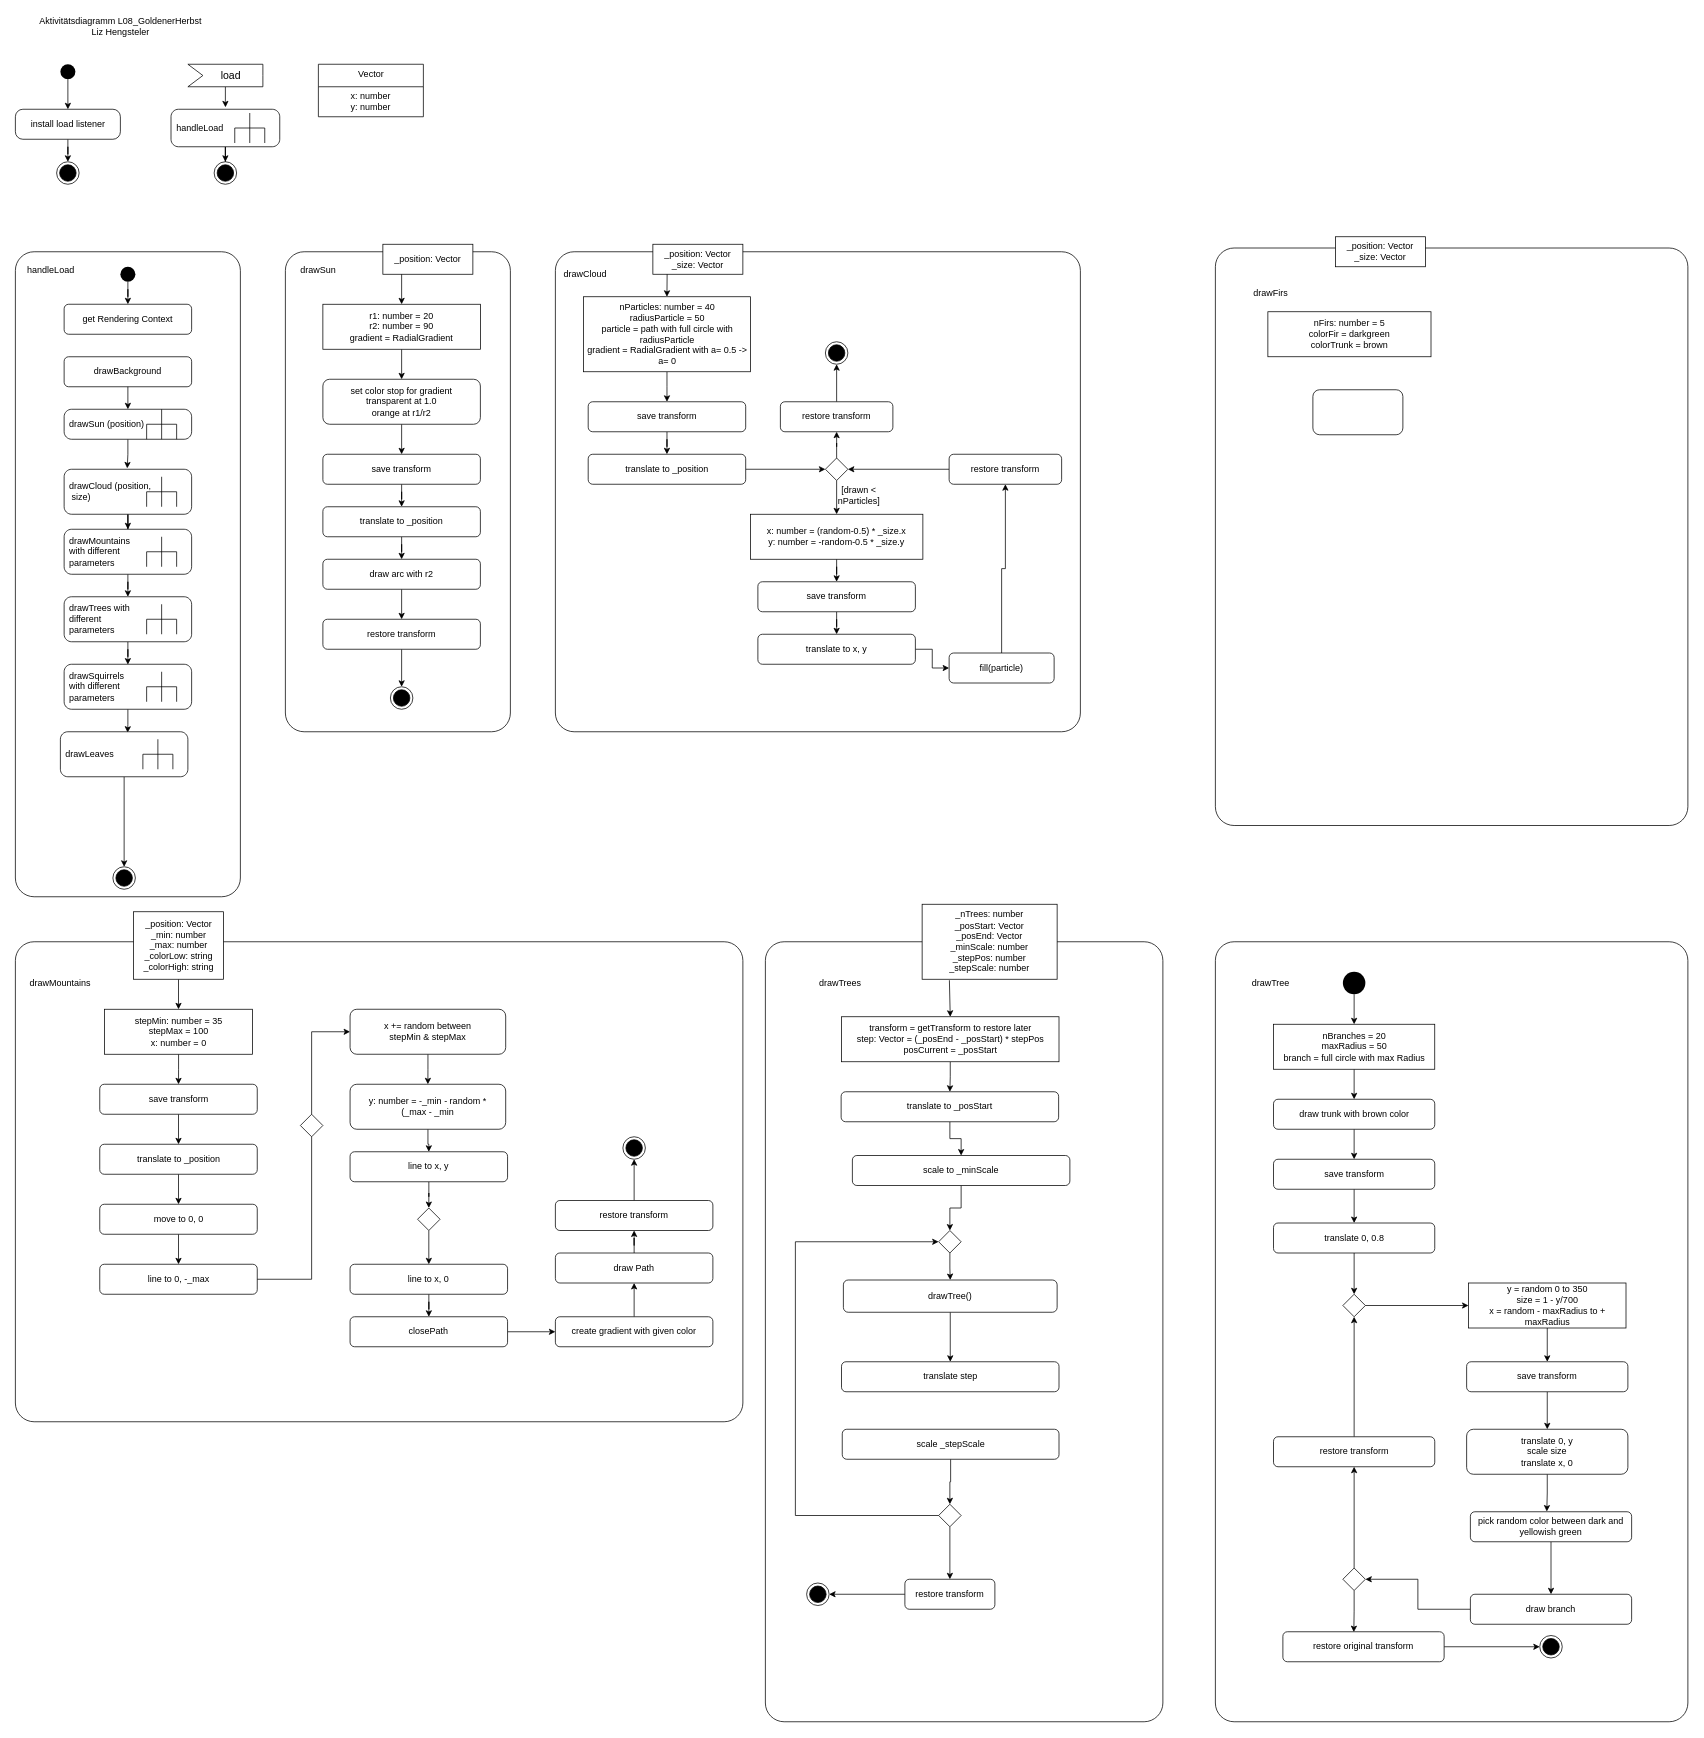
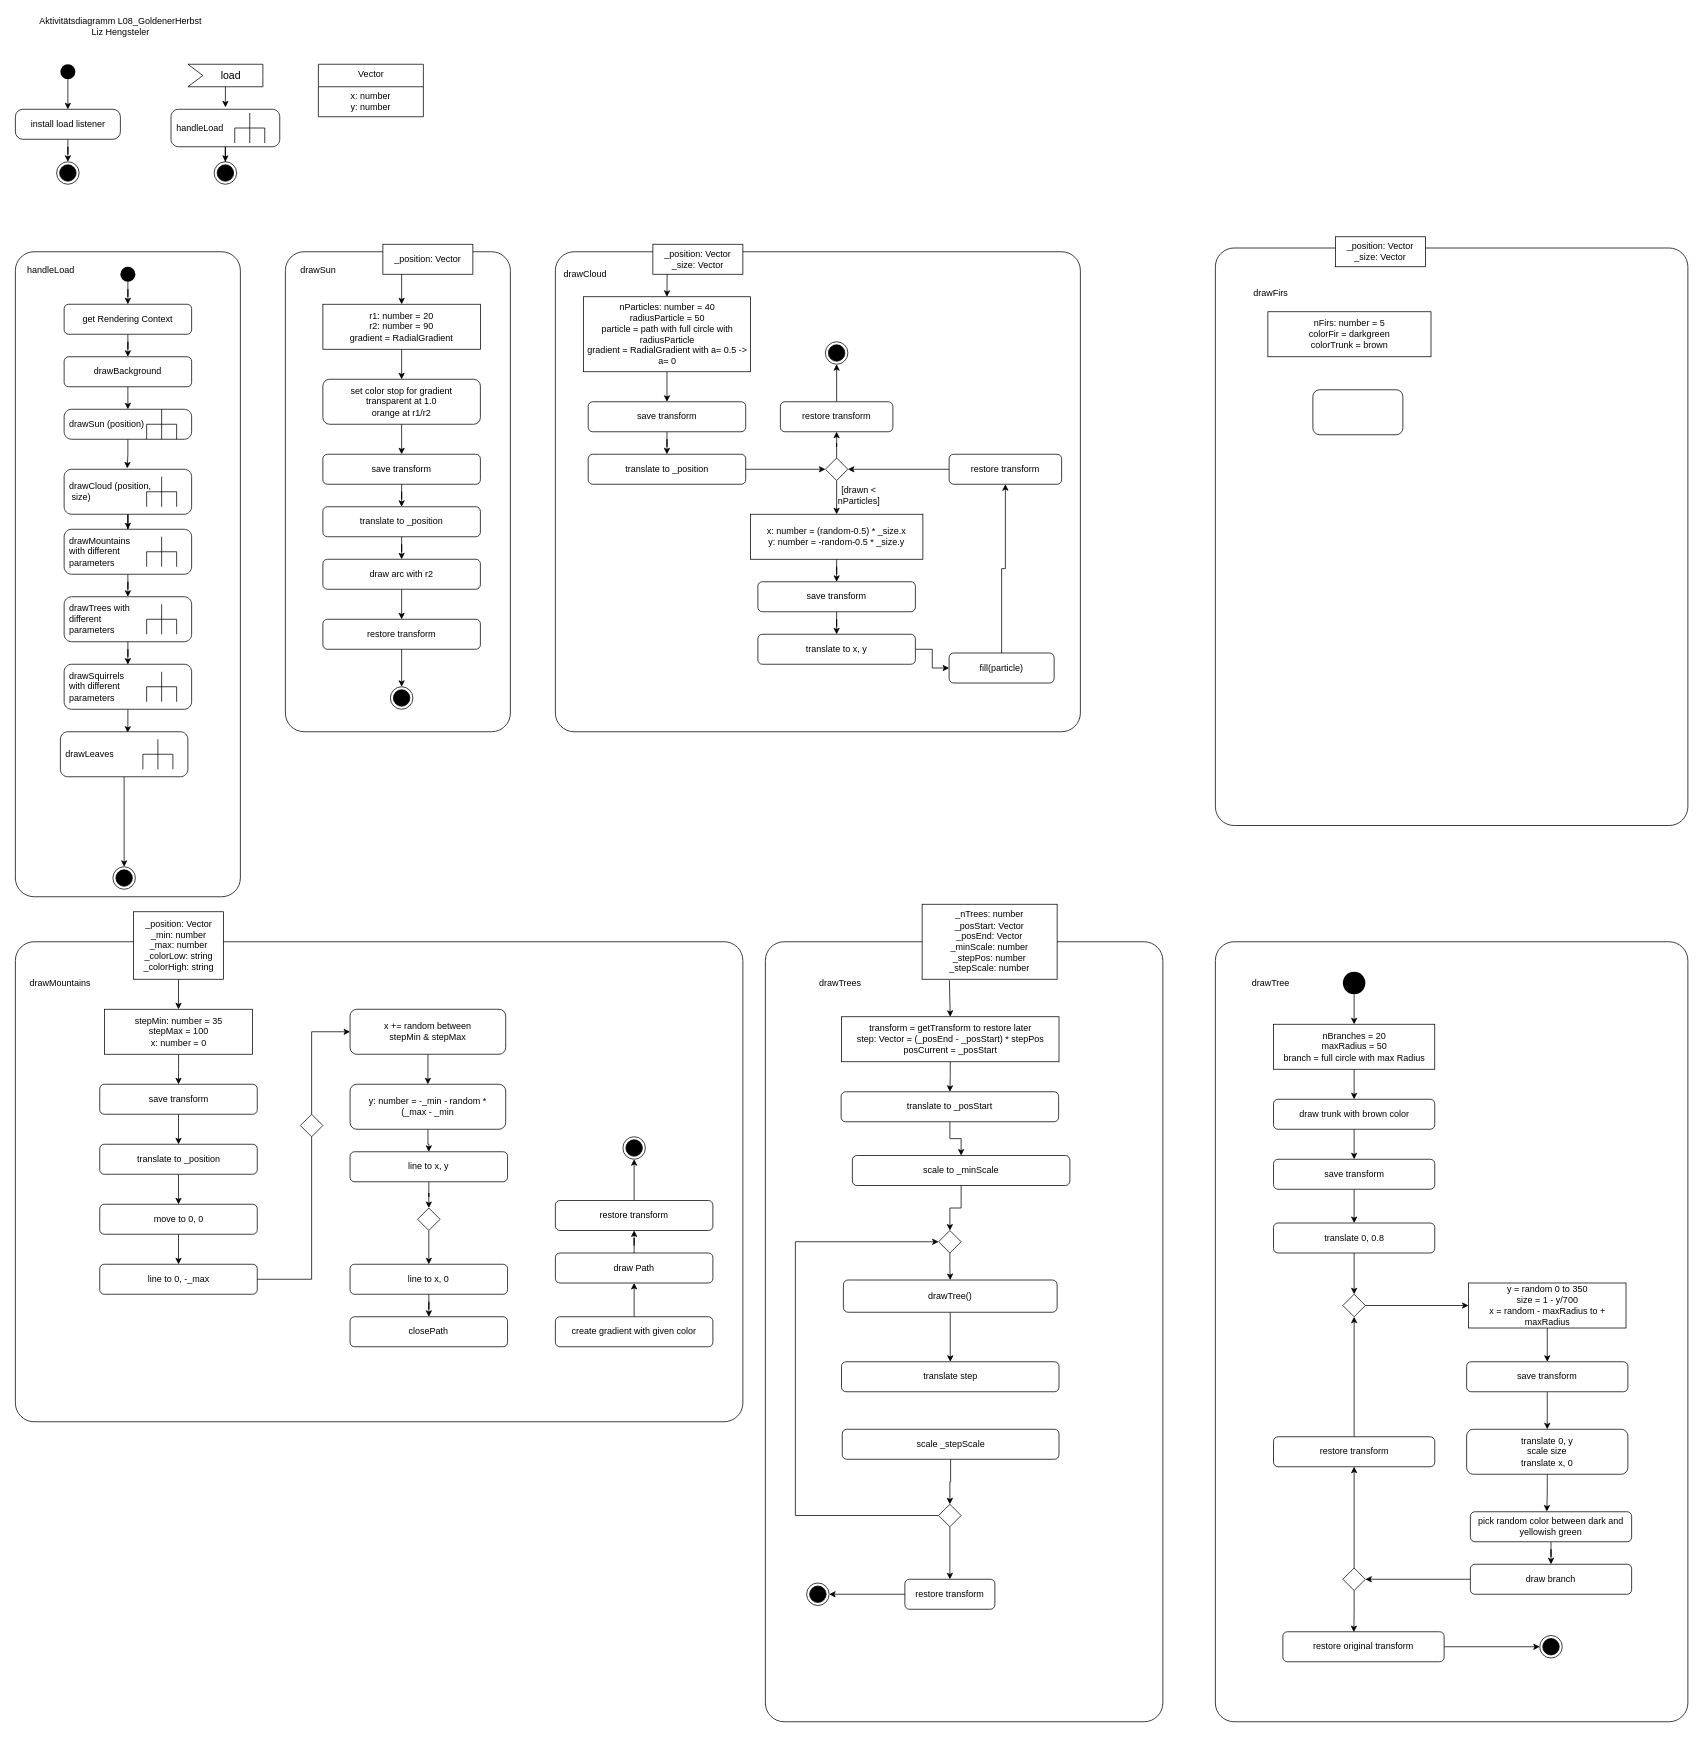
none -> (128, 346)
(529, 1332) -> none
(1551, 1609) -> (1551, 1579)
